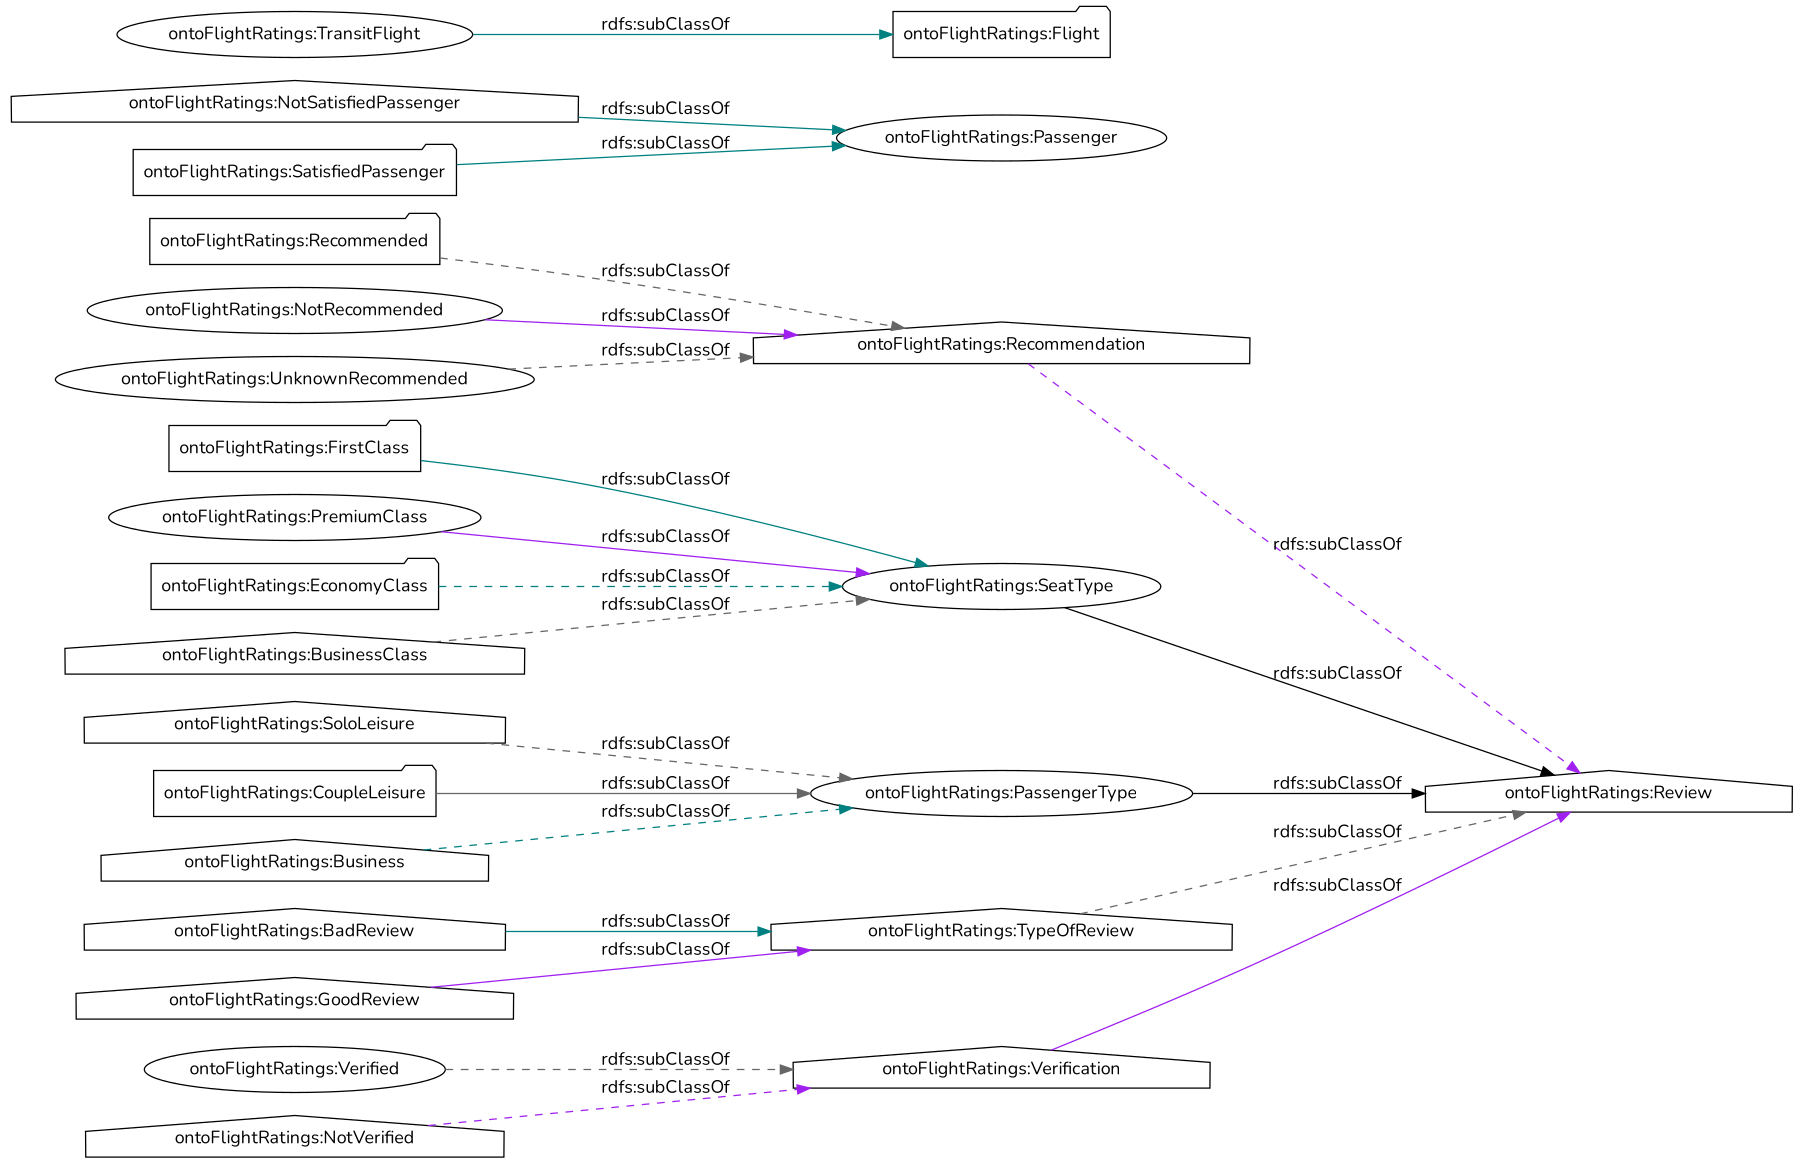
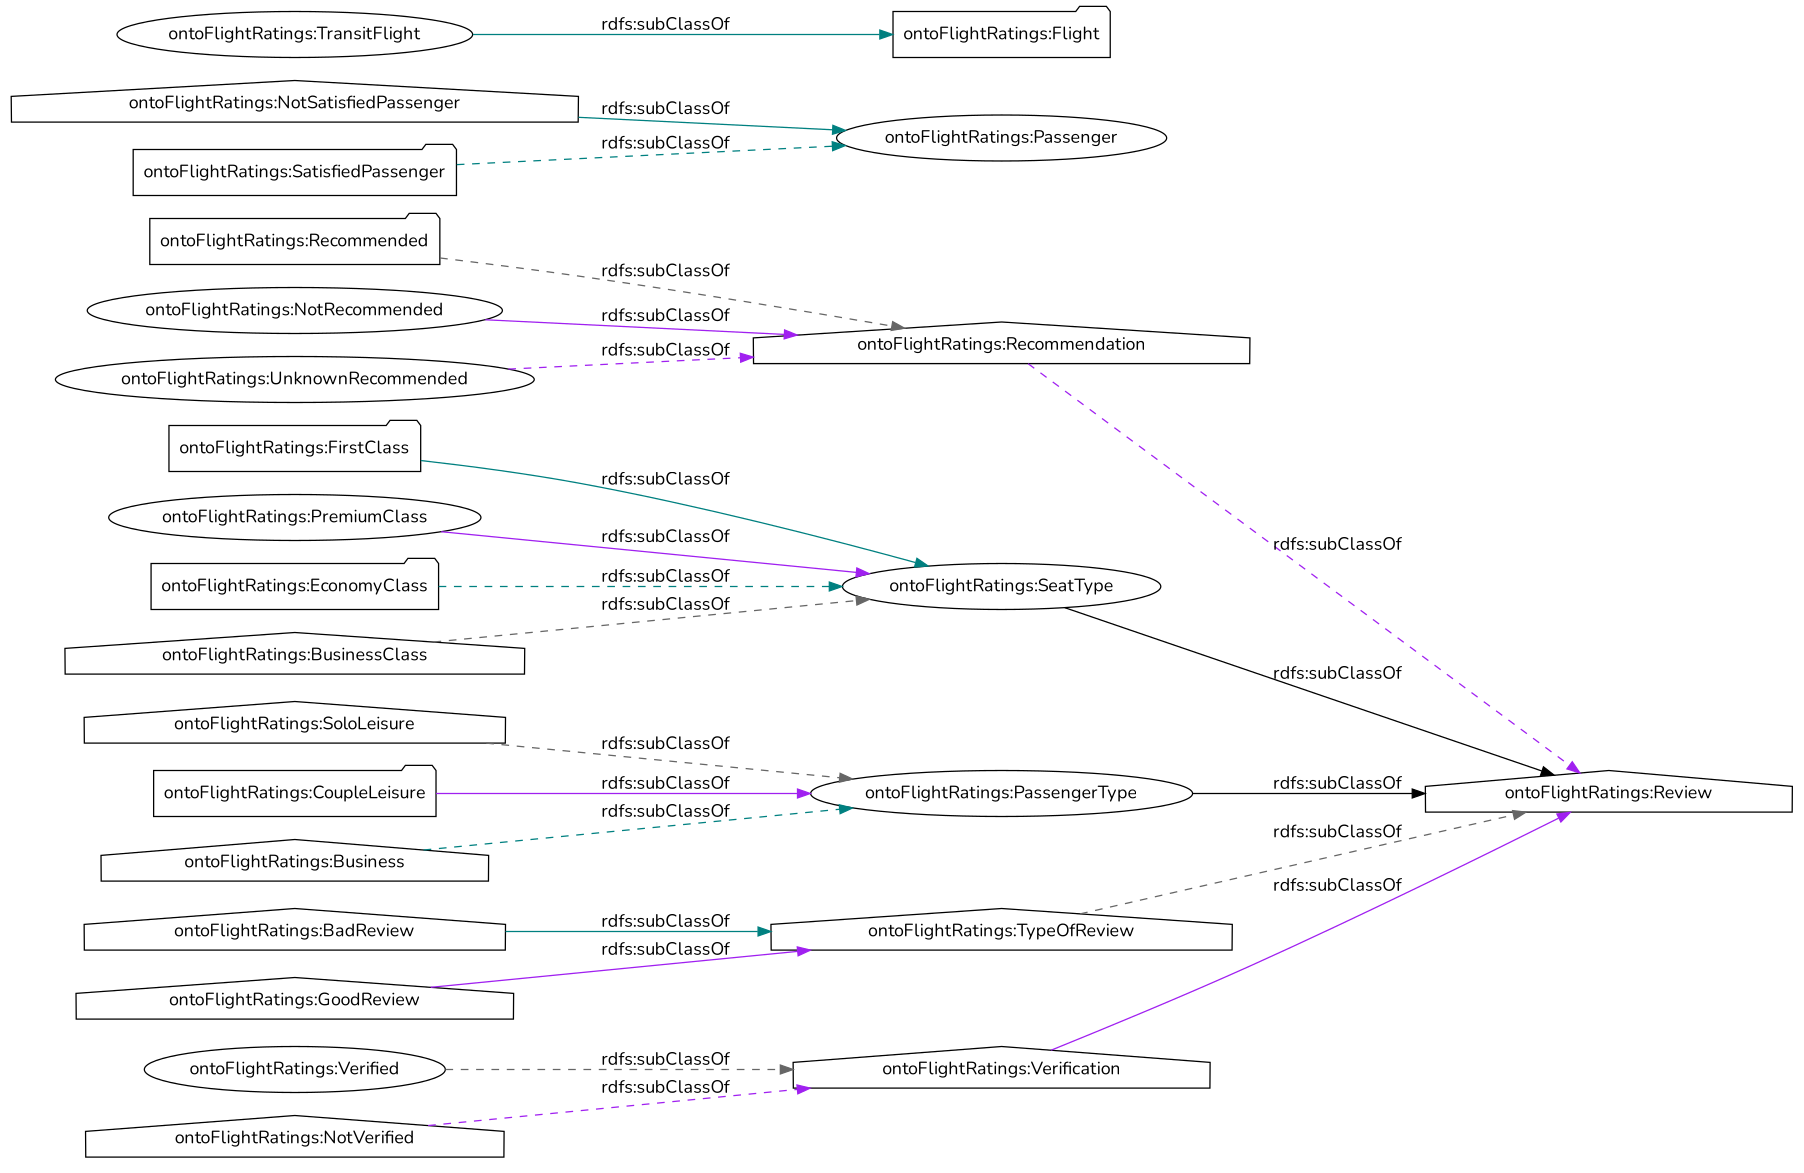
(644, 155) -> (644, 155)
(624, 363) -> (624, 363)
(617, 793) -> (617, 793)
